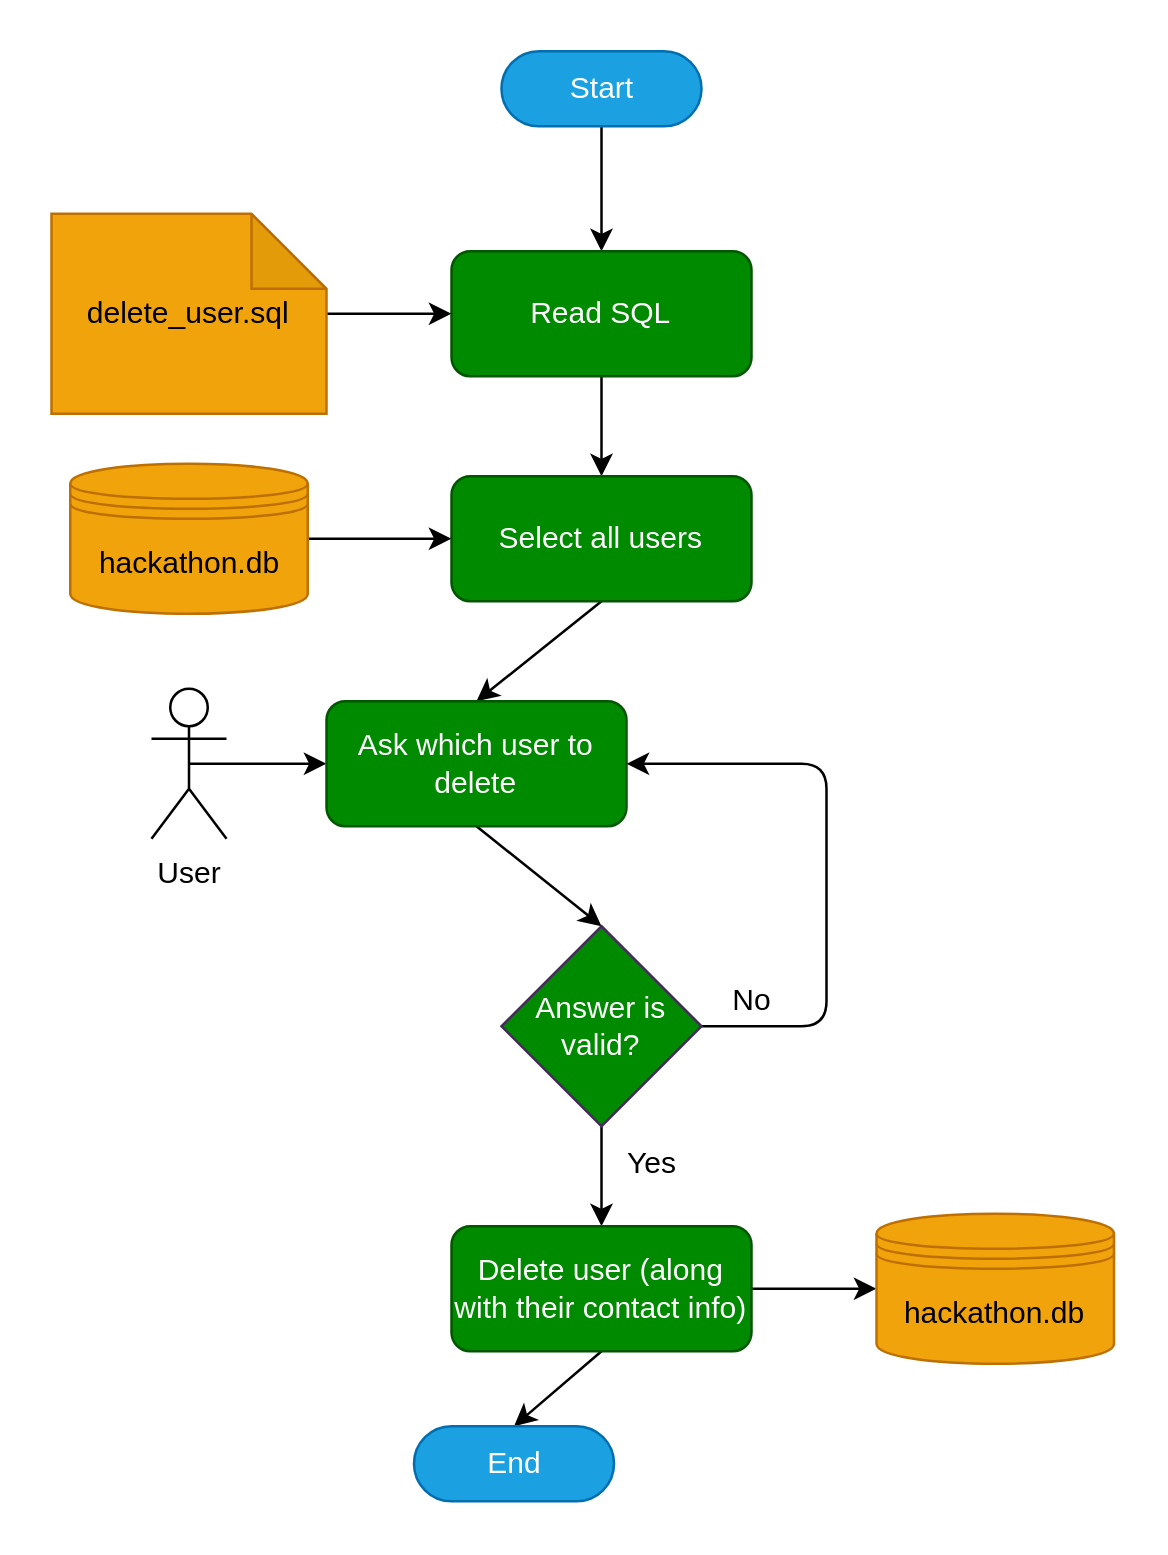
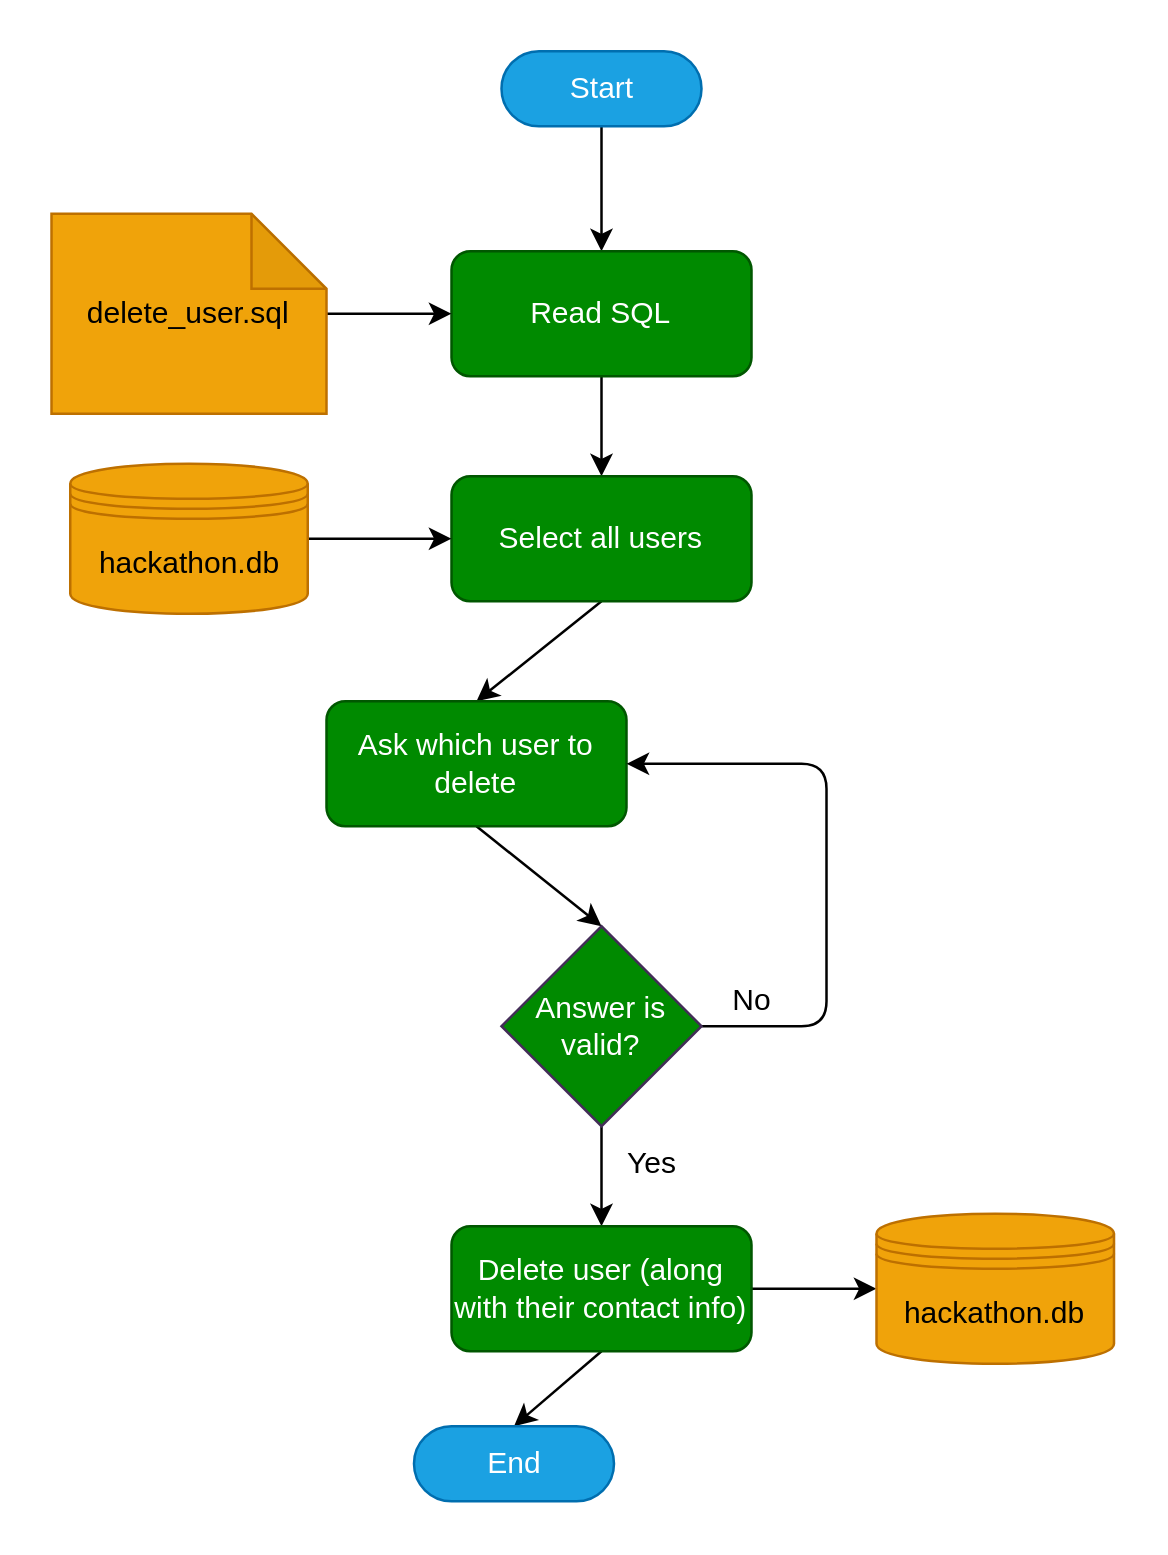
(189, 764) -> none
(261, 764) -> none
